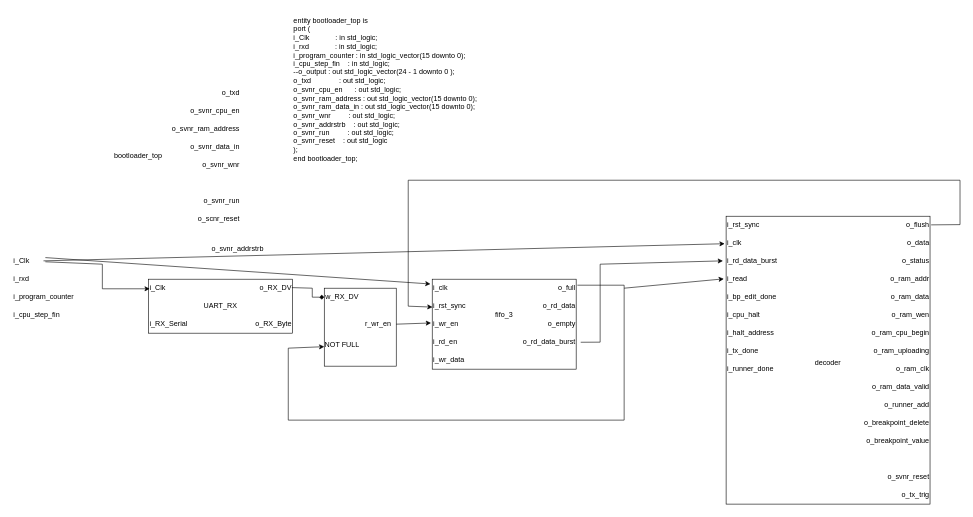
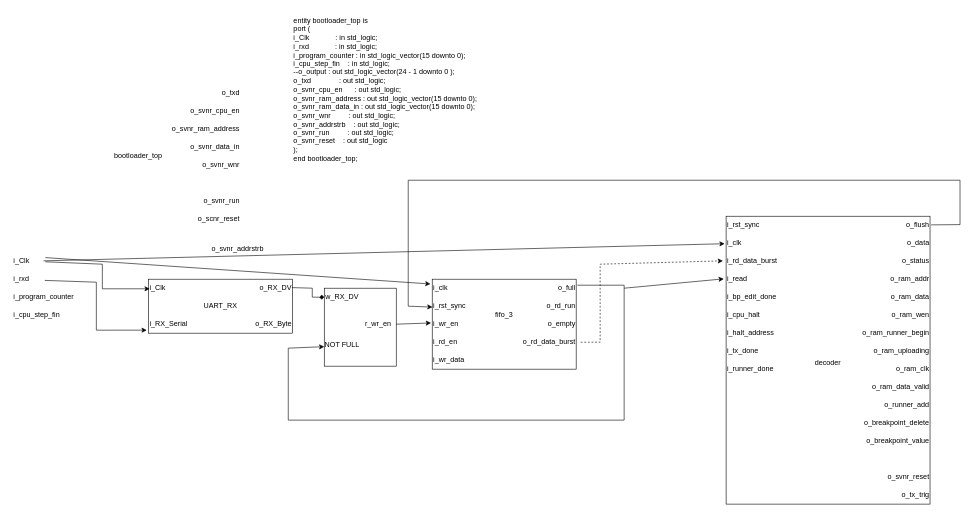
(611, 264) -> (611, 264)
none -> (96, 306)
(558, 306) -> (560, 306)
(900, 333) -> (894, 333)
